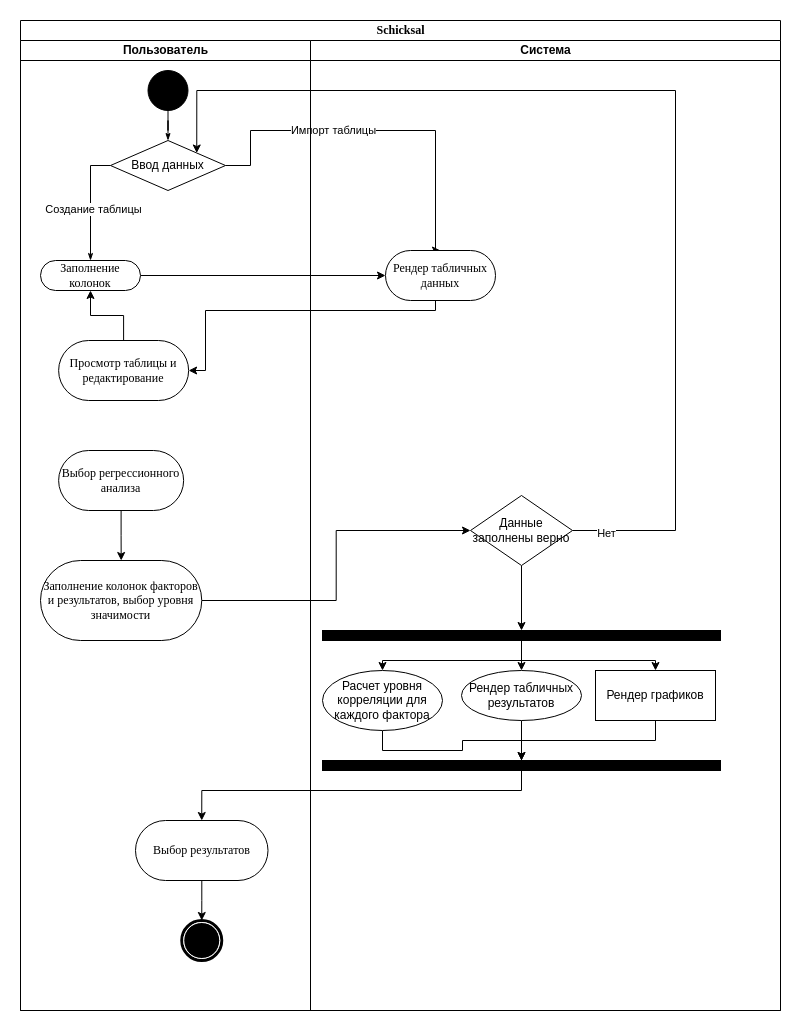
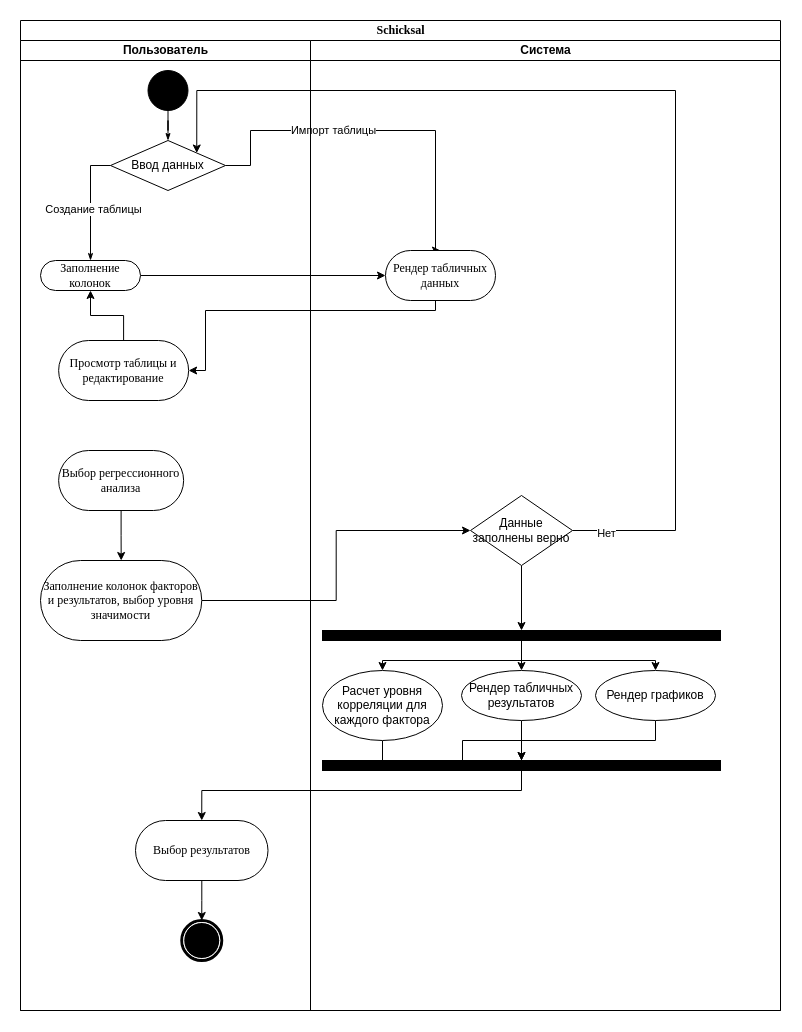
(656, 696) -> (656, 696)
(383, 701) -> (383, 706)
